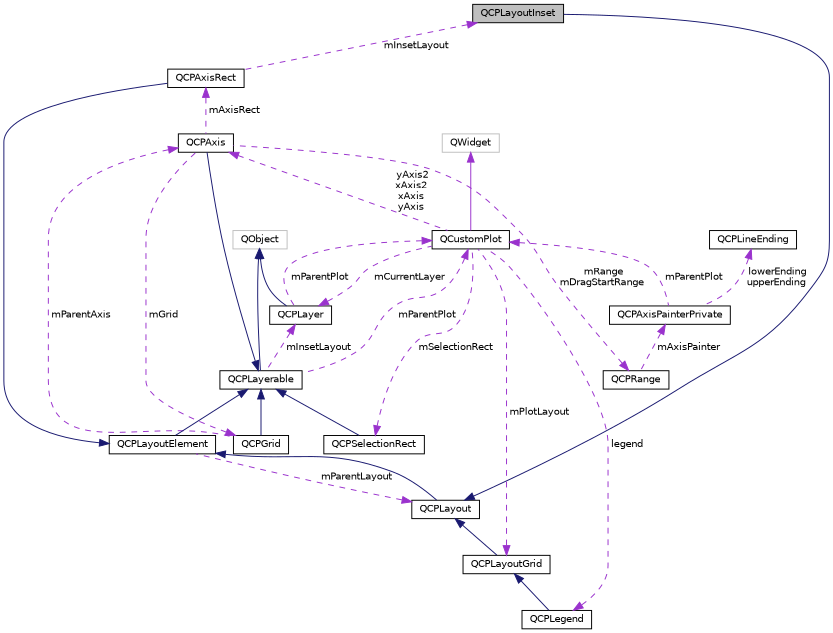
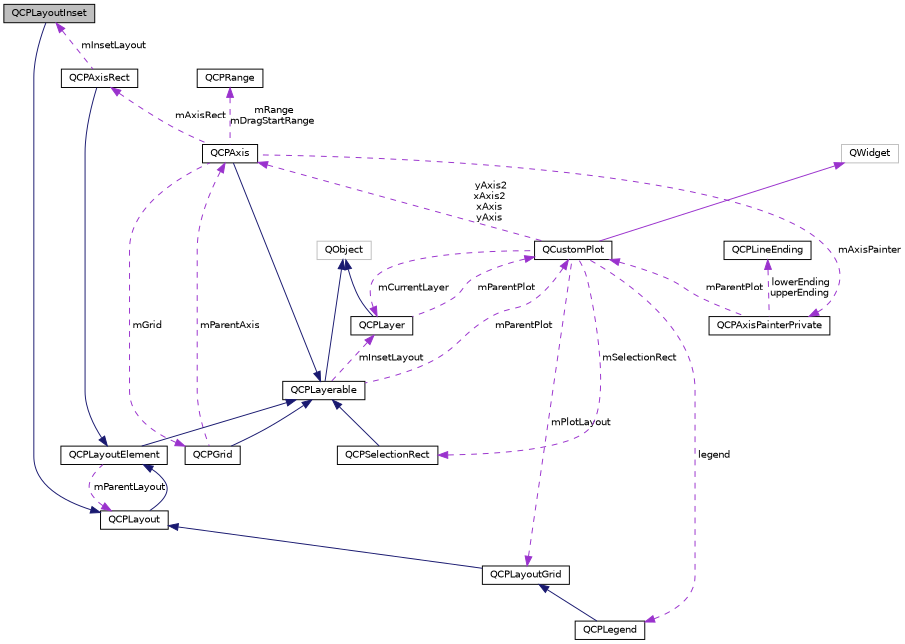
(651, 352) -> (587, 176)
